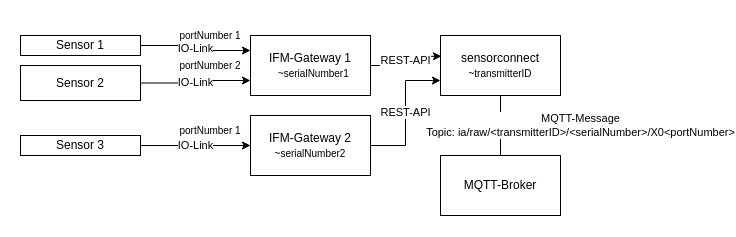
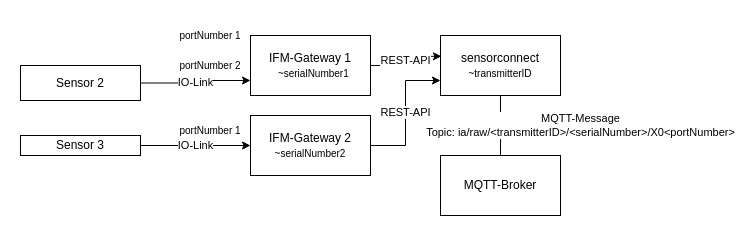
(81, 46) -> none
(195, 46) -> none
